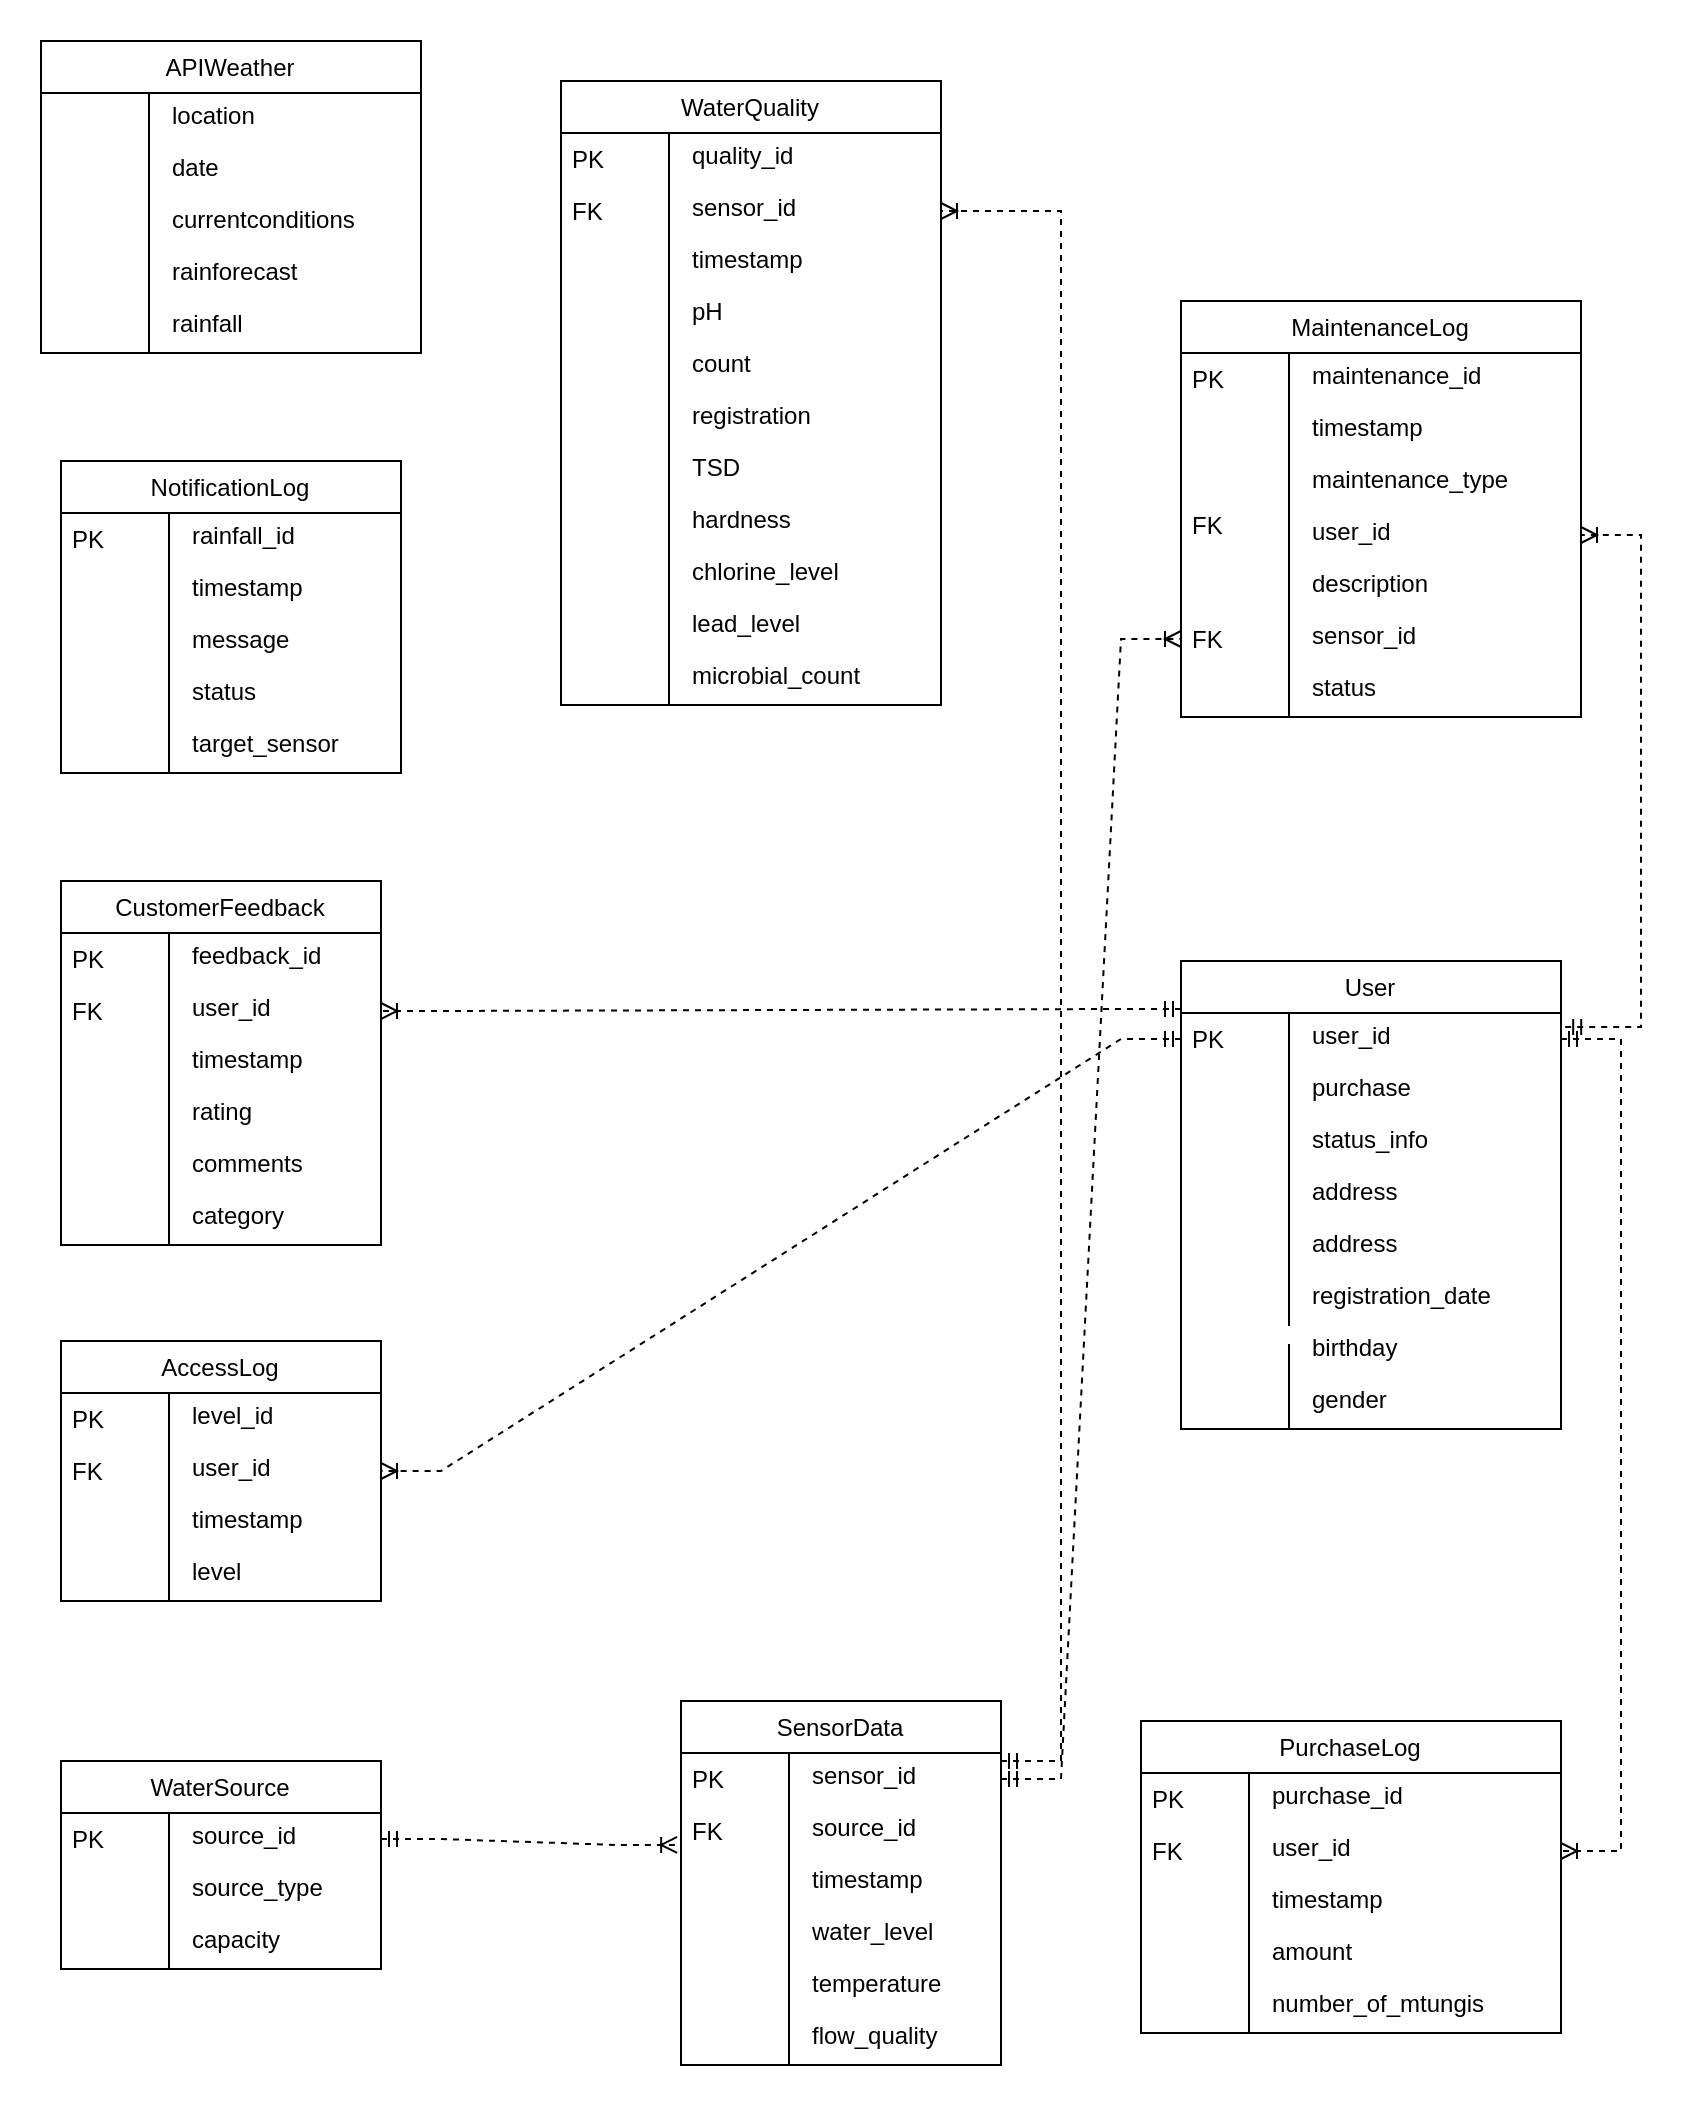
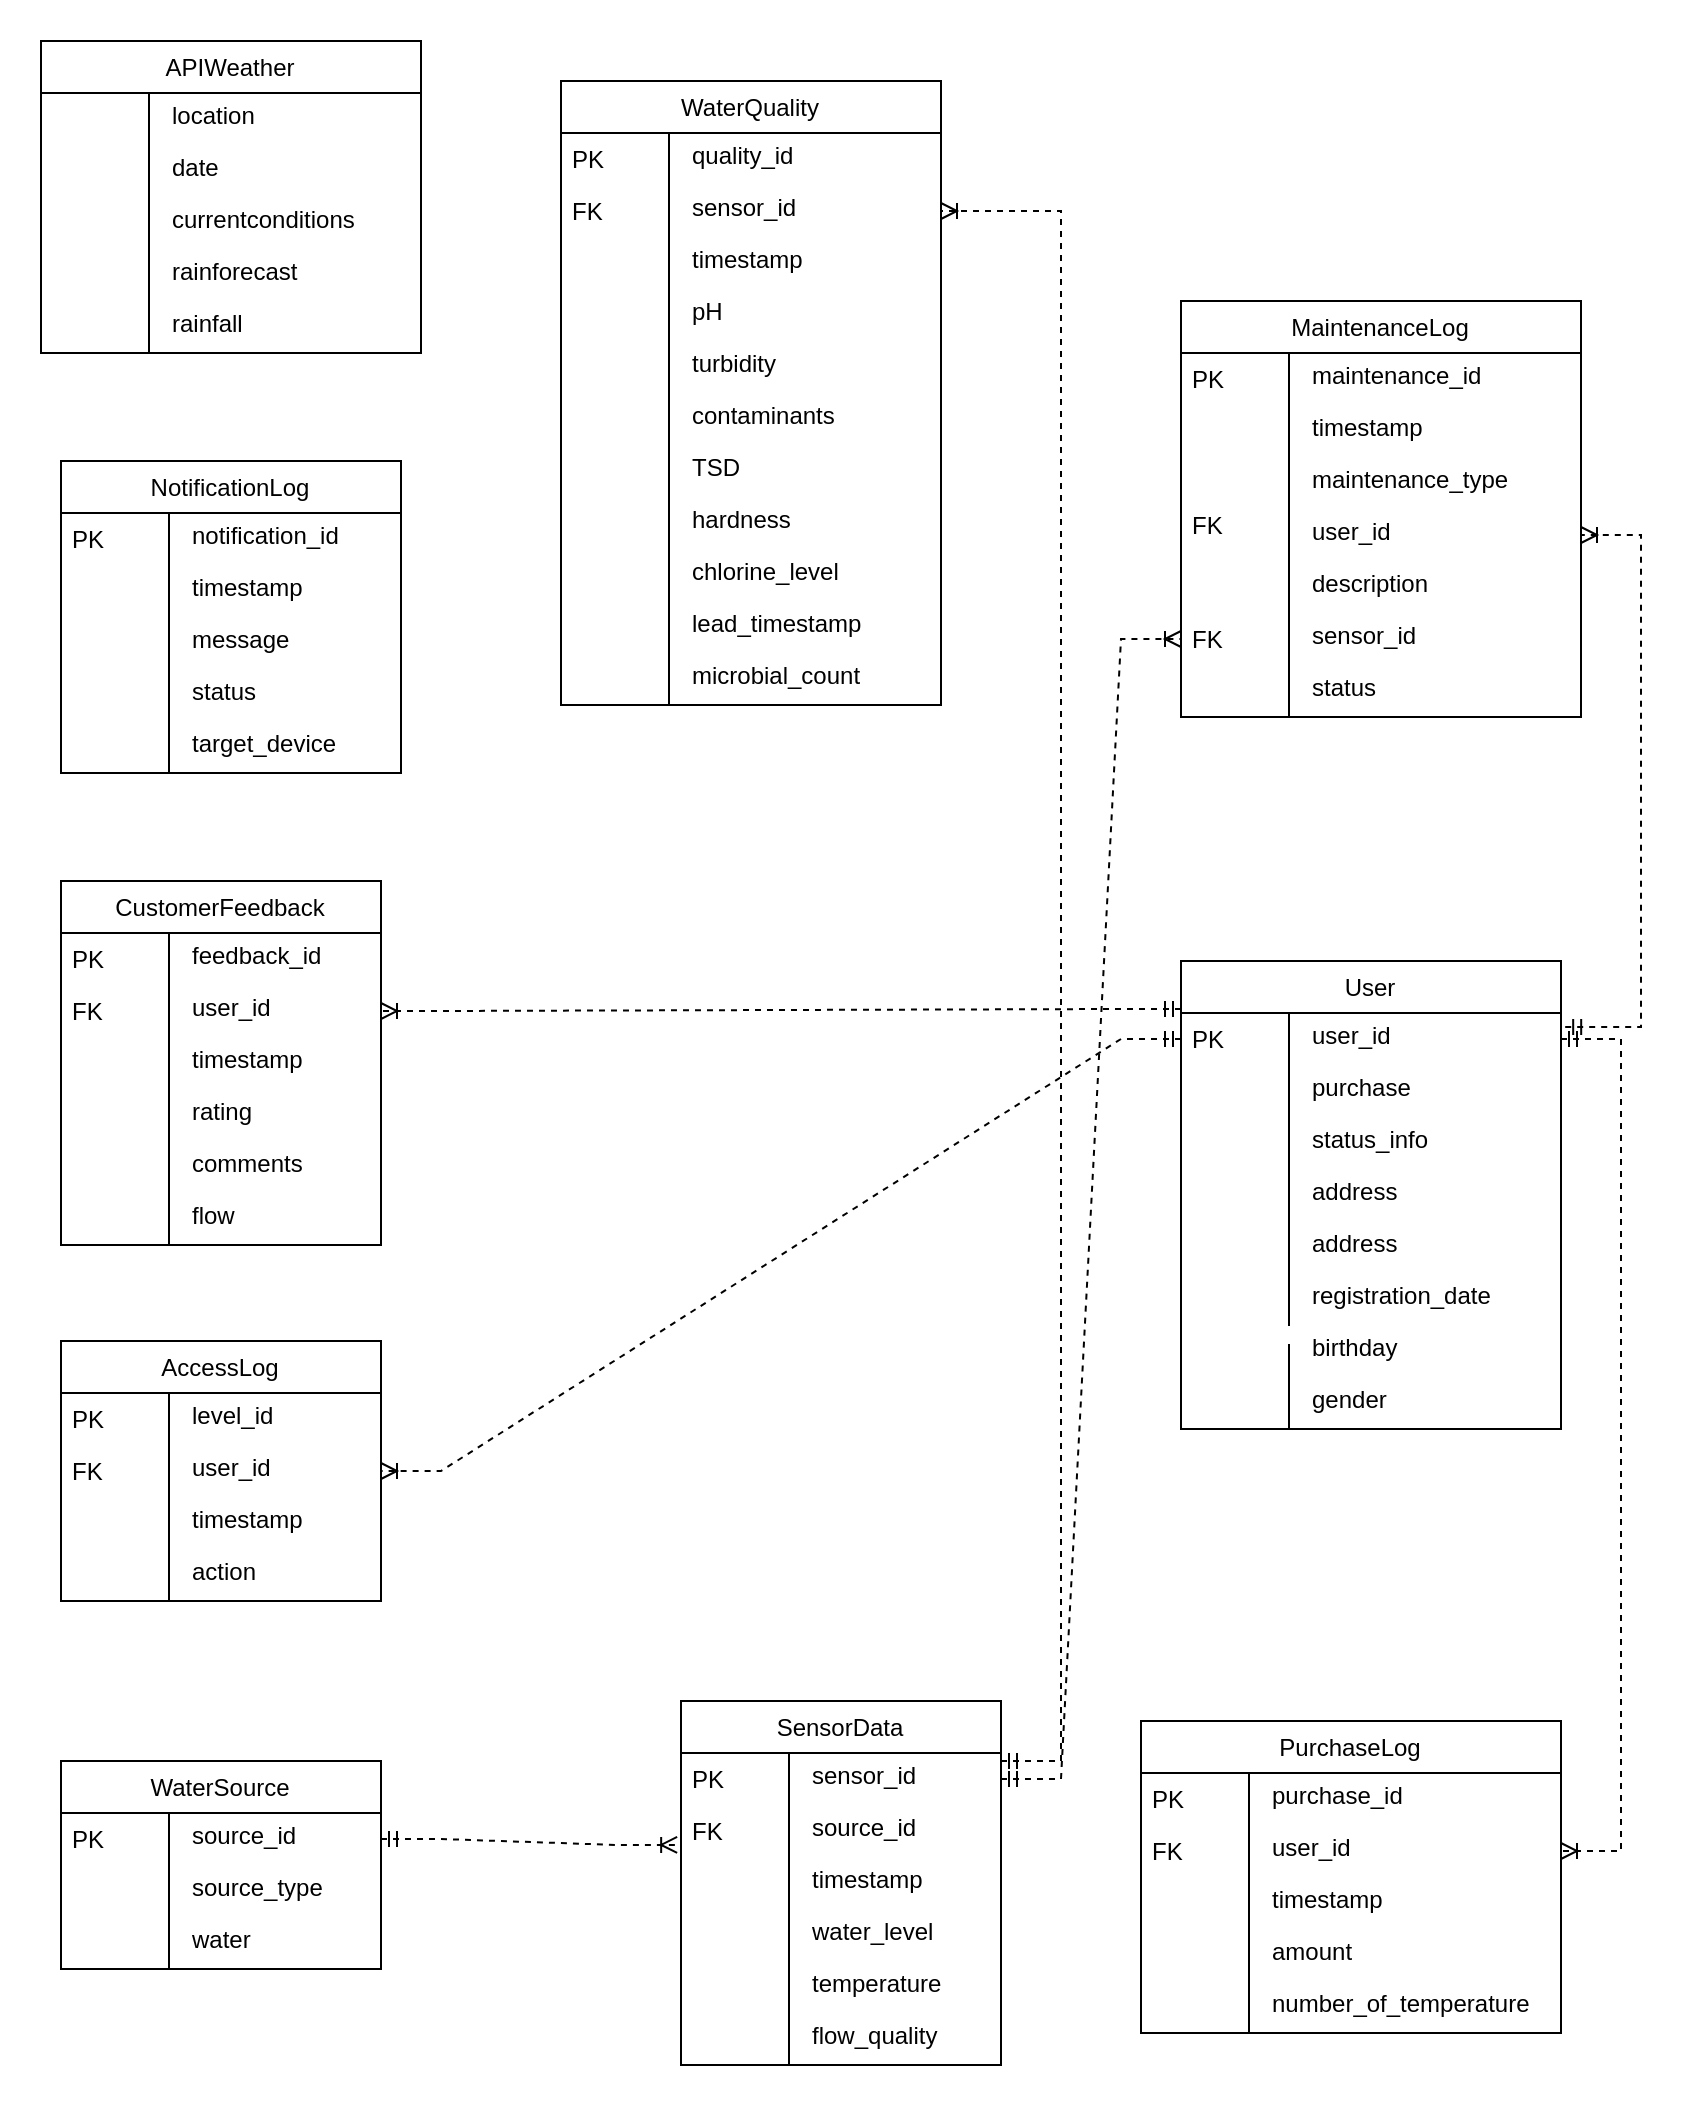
(726, 364) -> (746, 364)
(766, 416) -> (770, 416)
(253, 536) -> (280, 536)
(750, 624) -> (780, 624)
(279, 744) -> (276, 744)
(246, 1216) -> (216, 1216)
(219, 1572) -> (229, 1572)
(243, 1940) -> (226, 1940)
(1383, 2004) -> (1413, 2004)
